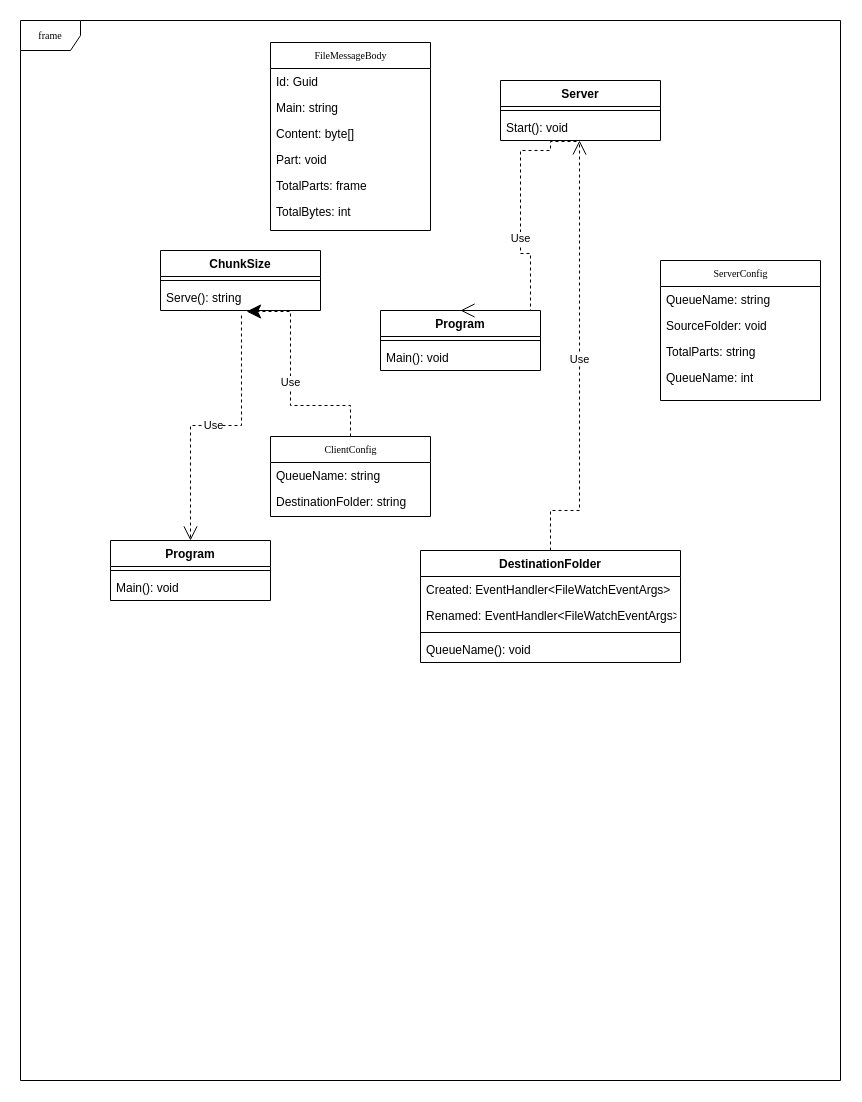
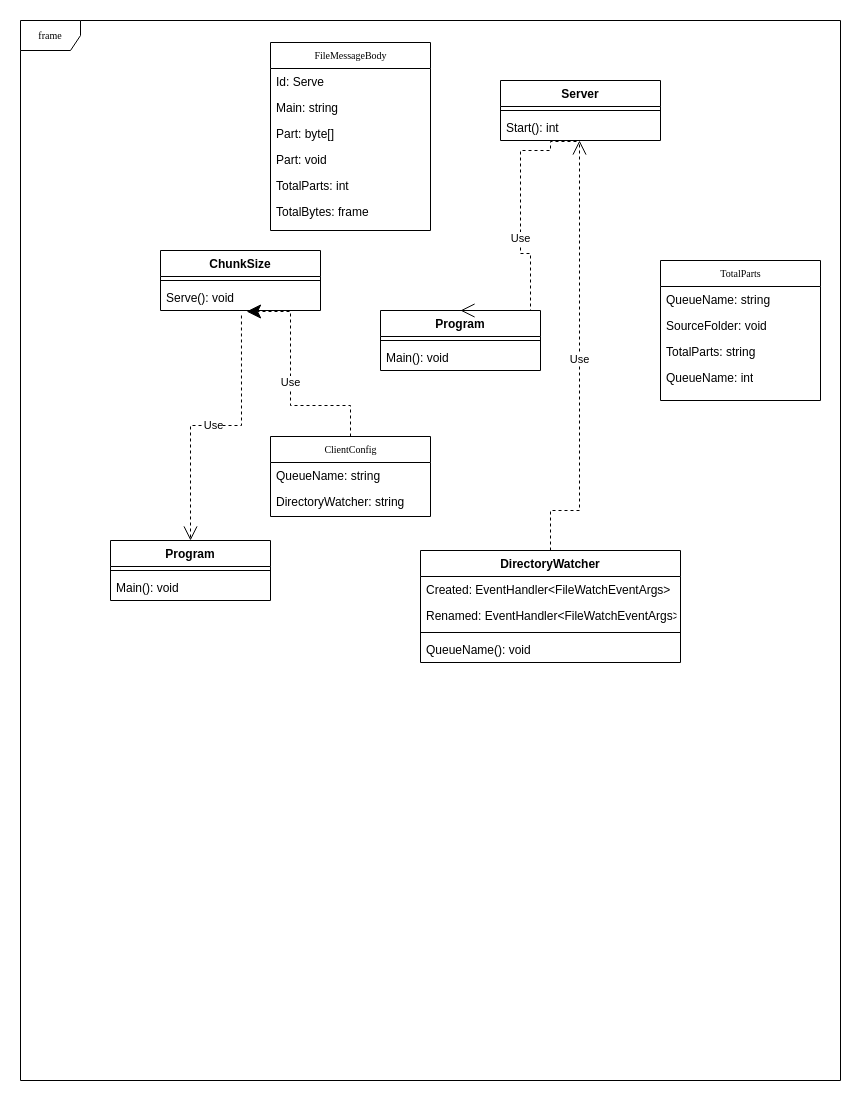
(299, 83) -> (304, 83)
(545, 128) -> (542, 128)
(324, 135) -> (314, 135)
(329, 187) -> (321, 187)
(321, 213) -> (329, 213)
(741, 274) -> (741, 274)
(212, 298) -> (205, 298)
(351, 503) -> (351, 503)
(550, 564) -> (550, 564)
